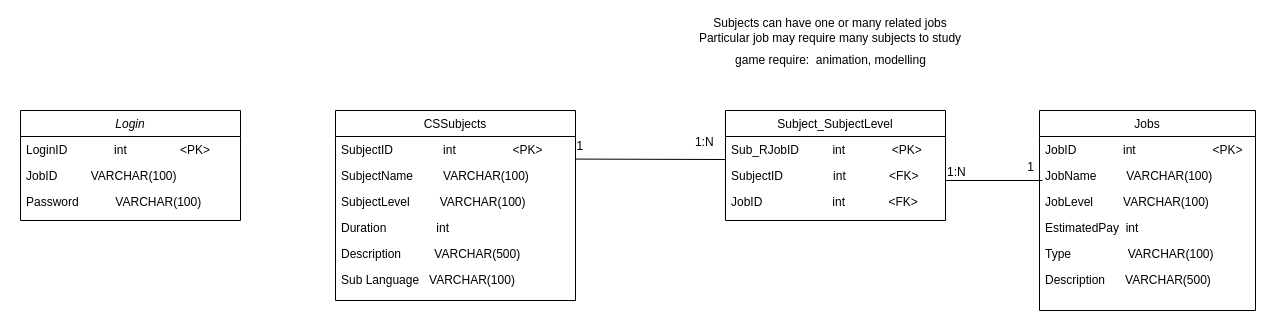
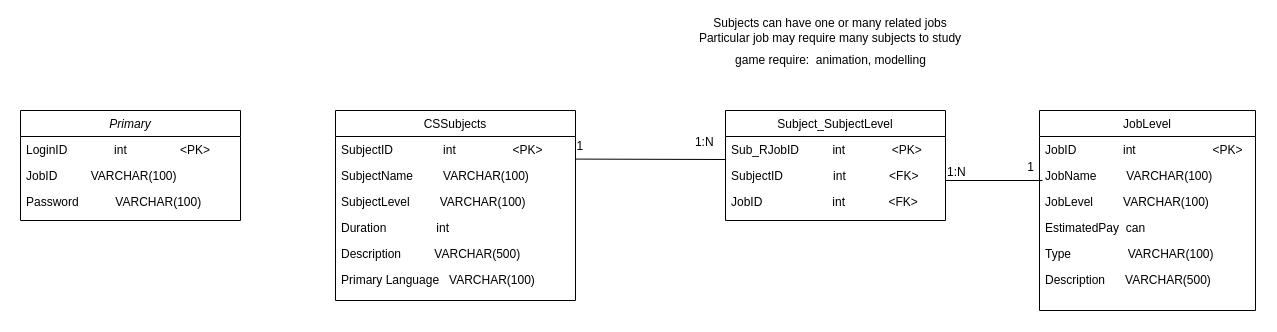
(130, 124) -> (130, 124)
(1147, 124) -> (1147, 124)
(1097, 228) -> (1099, 228)
(429, 280) -> (440, 280)
